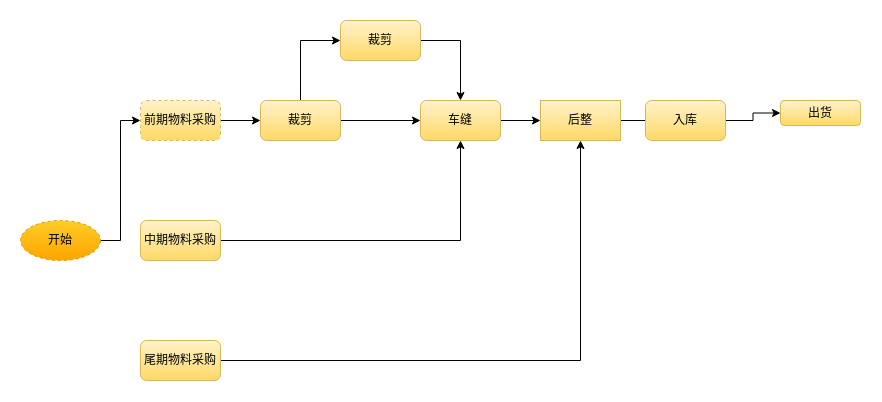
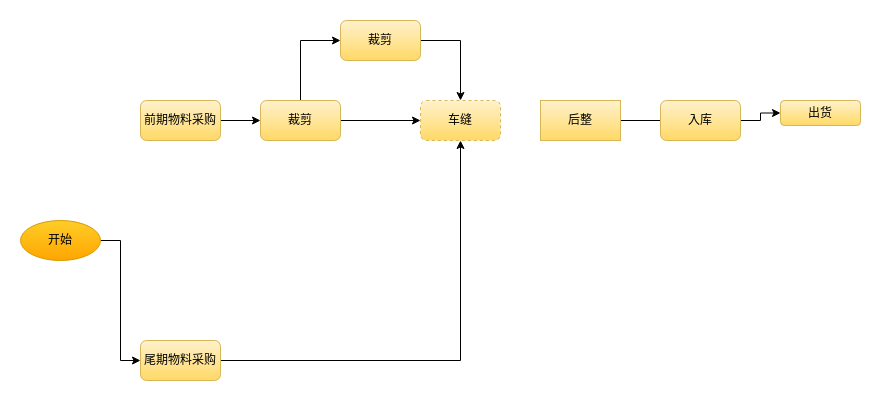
(181, 121) -> (181, 121)
(461, 121) -> (461, 121)
(517, 121) -> none
(686, 121) -> (701, 121)
(121, 174) -> none
(61, 241) -> (61, 241)
(181, 241) -> none
(340, 241) -> none
none -> (121, 308)
(581, 315) -> (461, 303)
